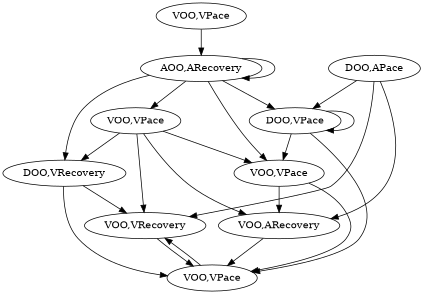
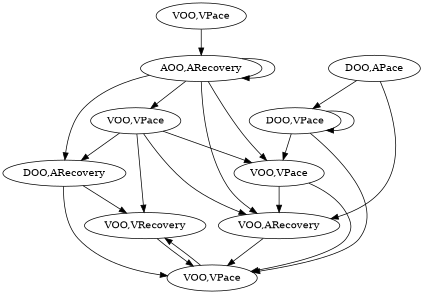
(245, 93) -> (213, 155)
(64, 173) -> (64, 173)
(327, 188) -> none
